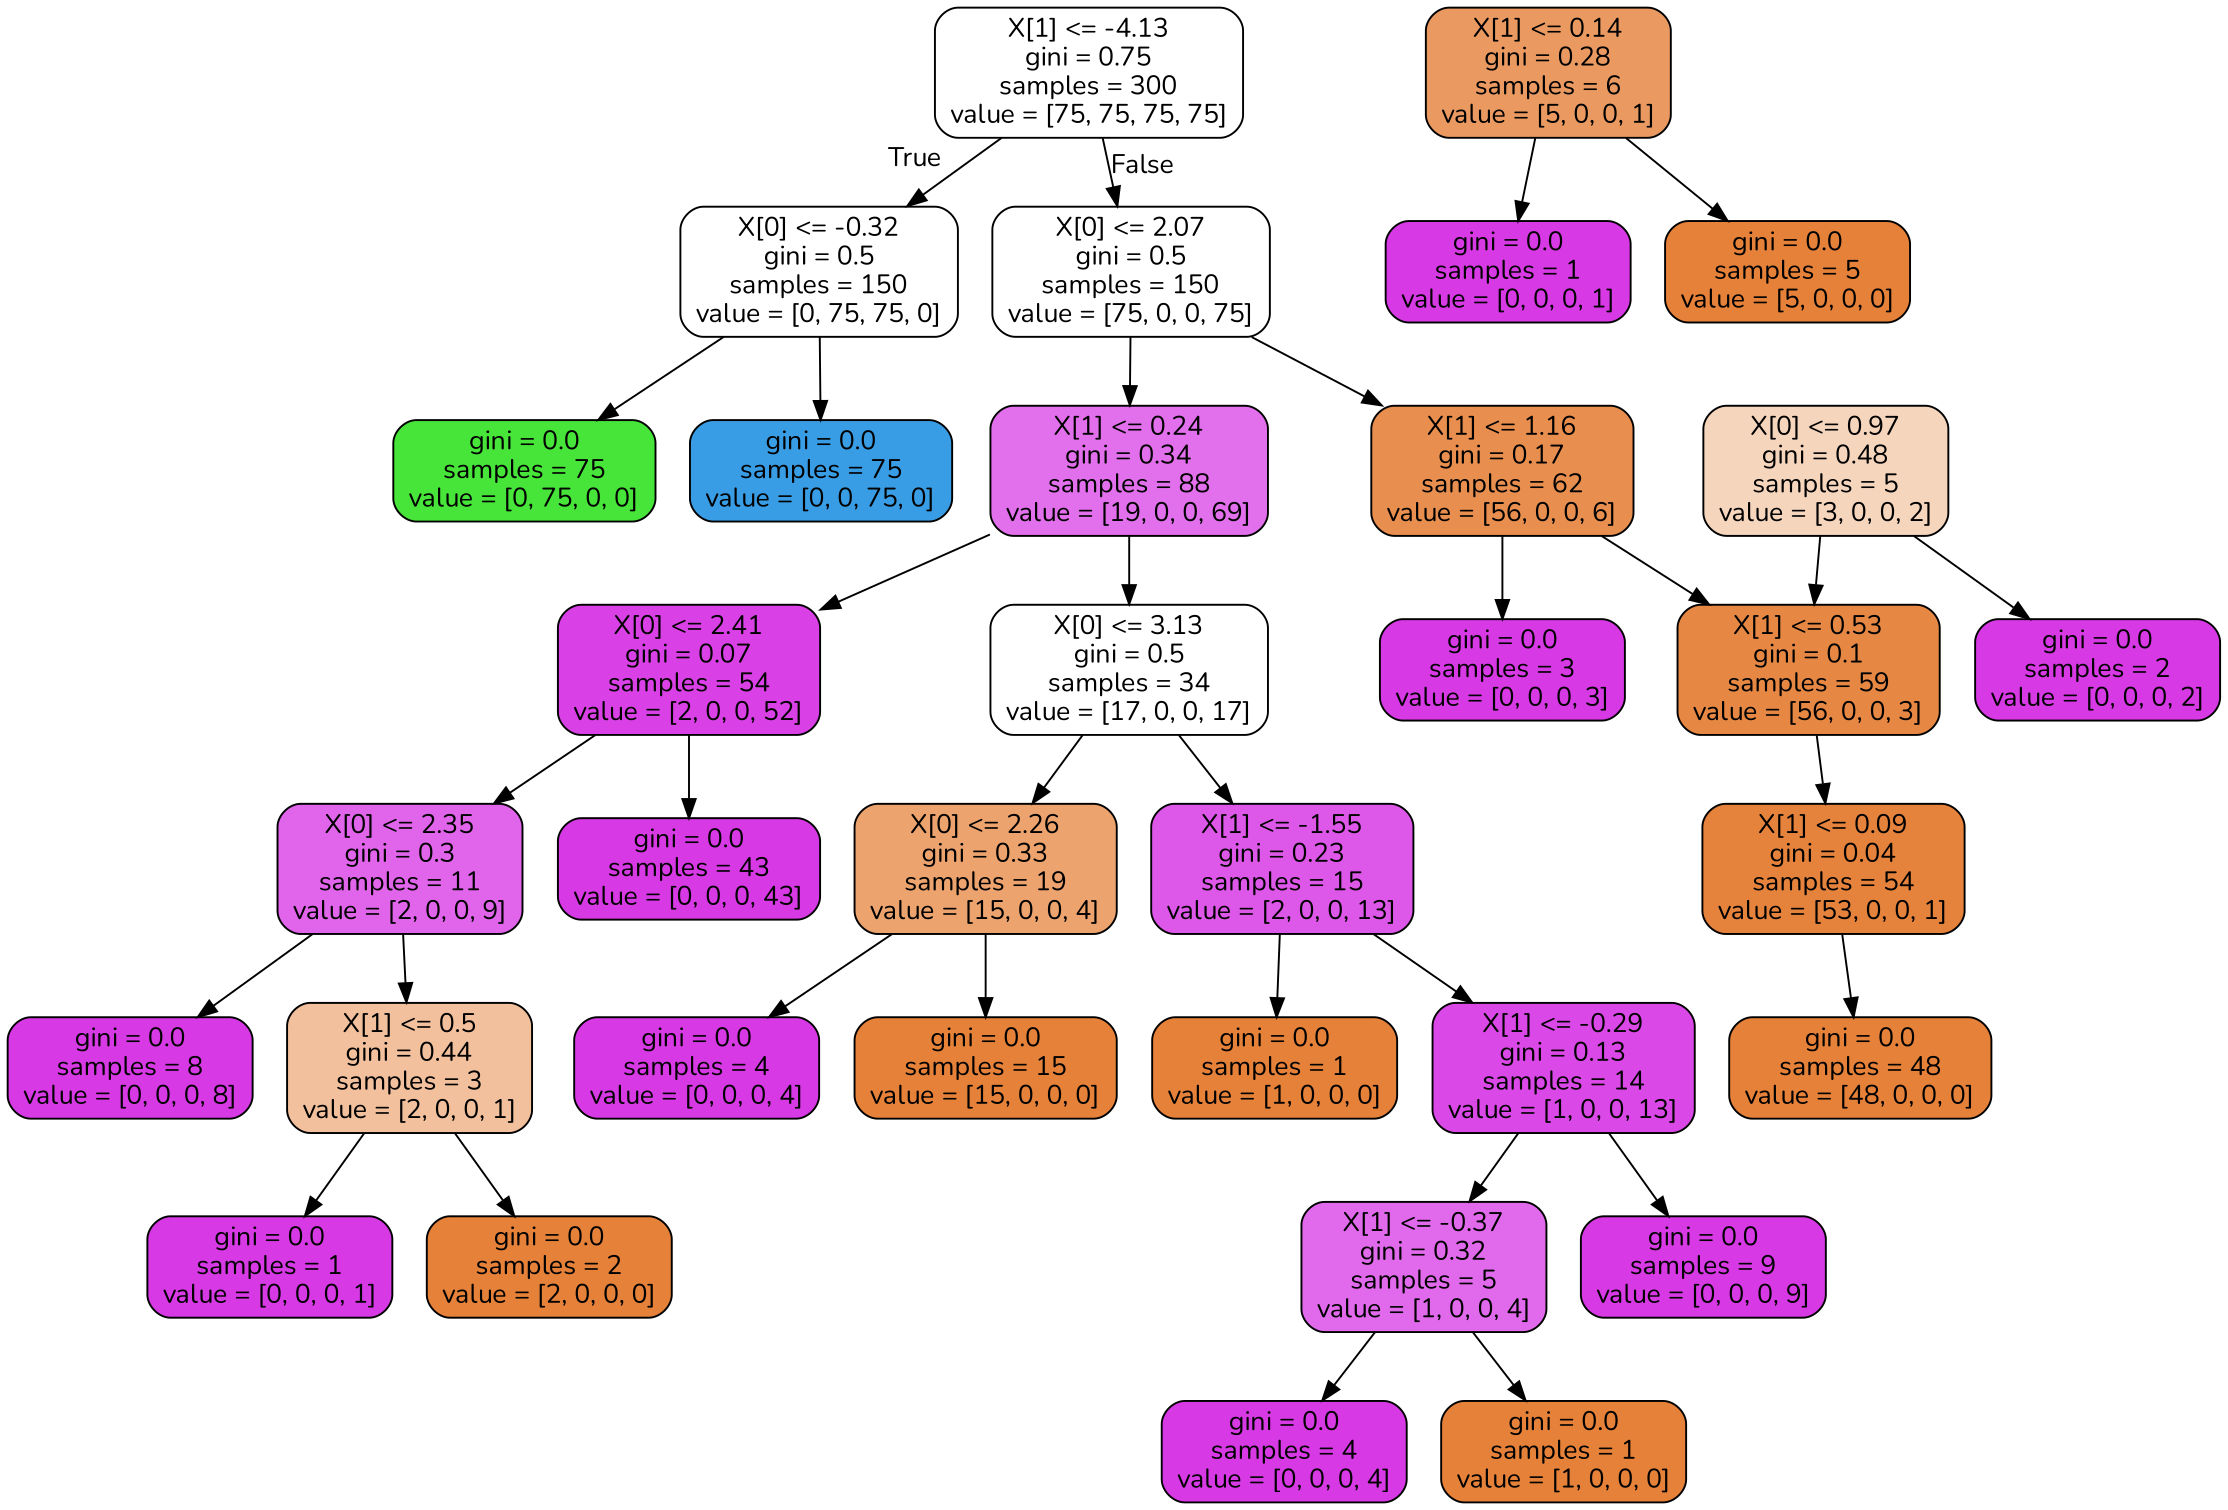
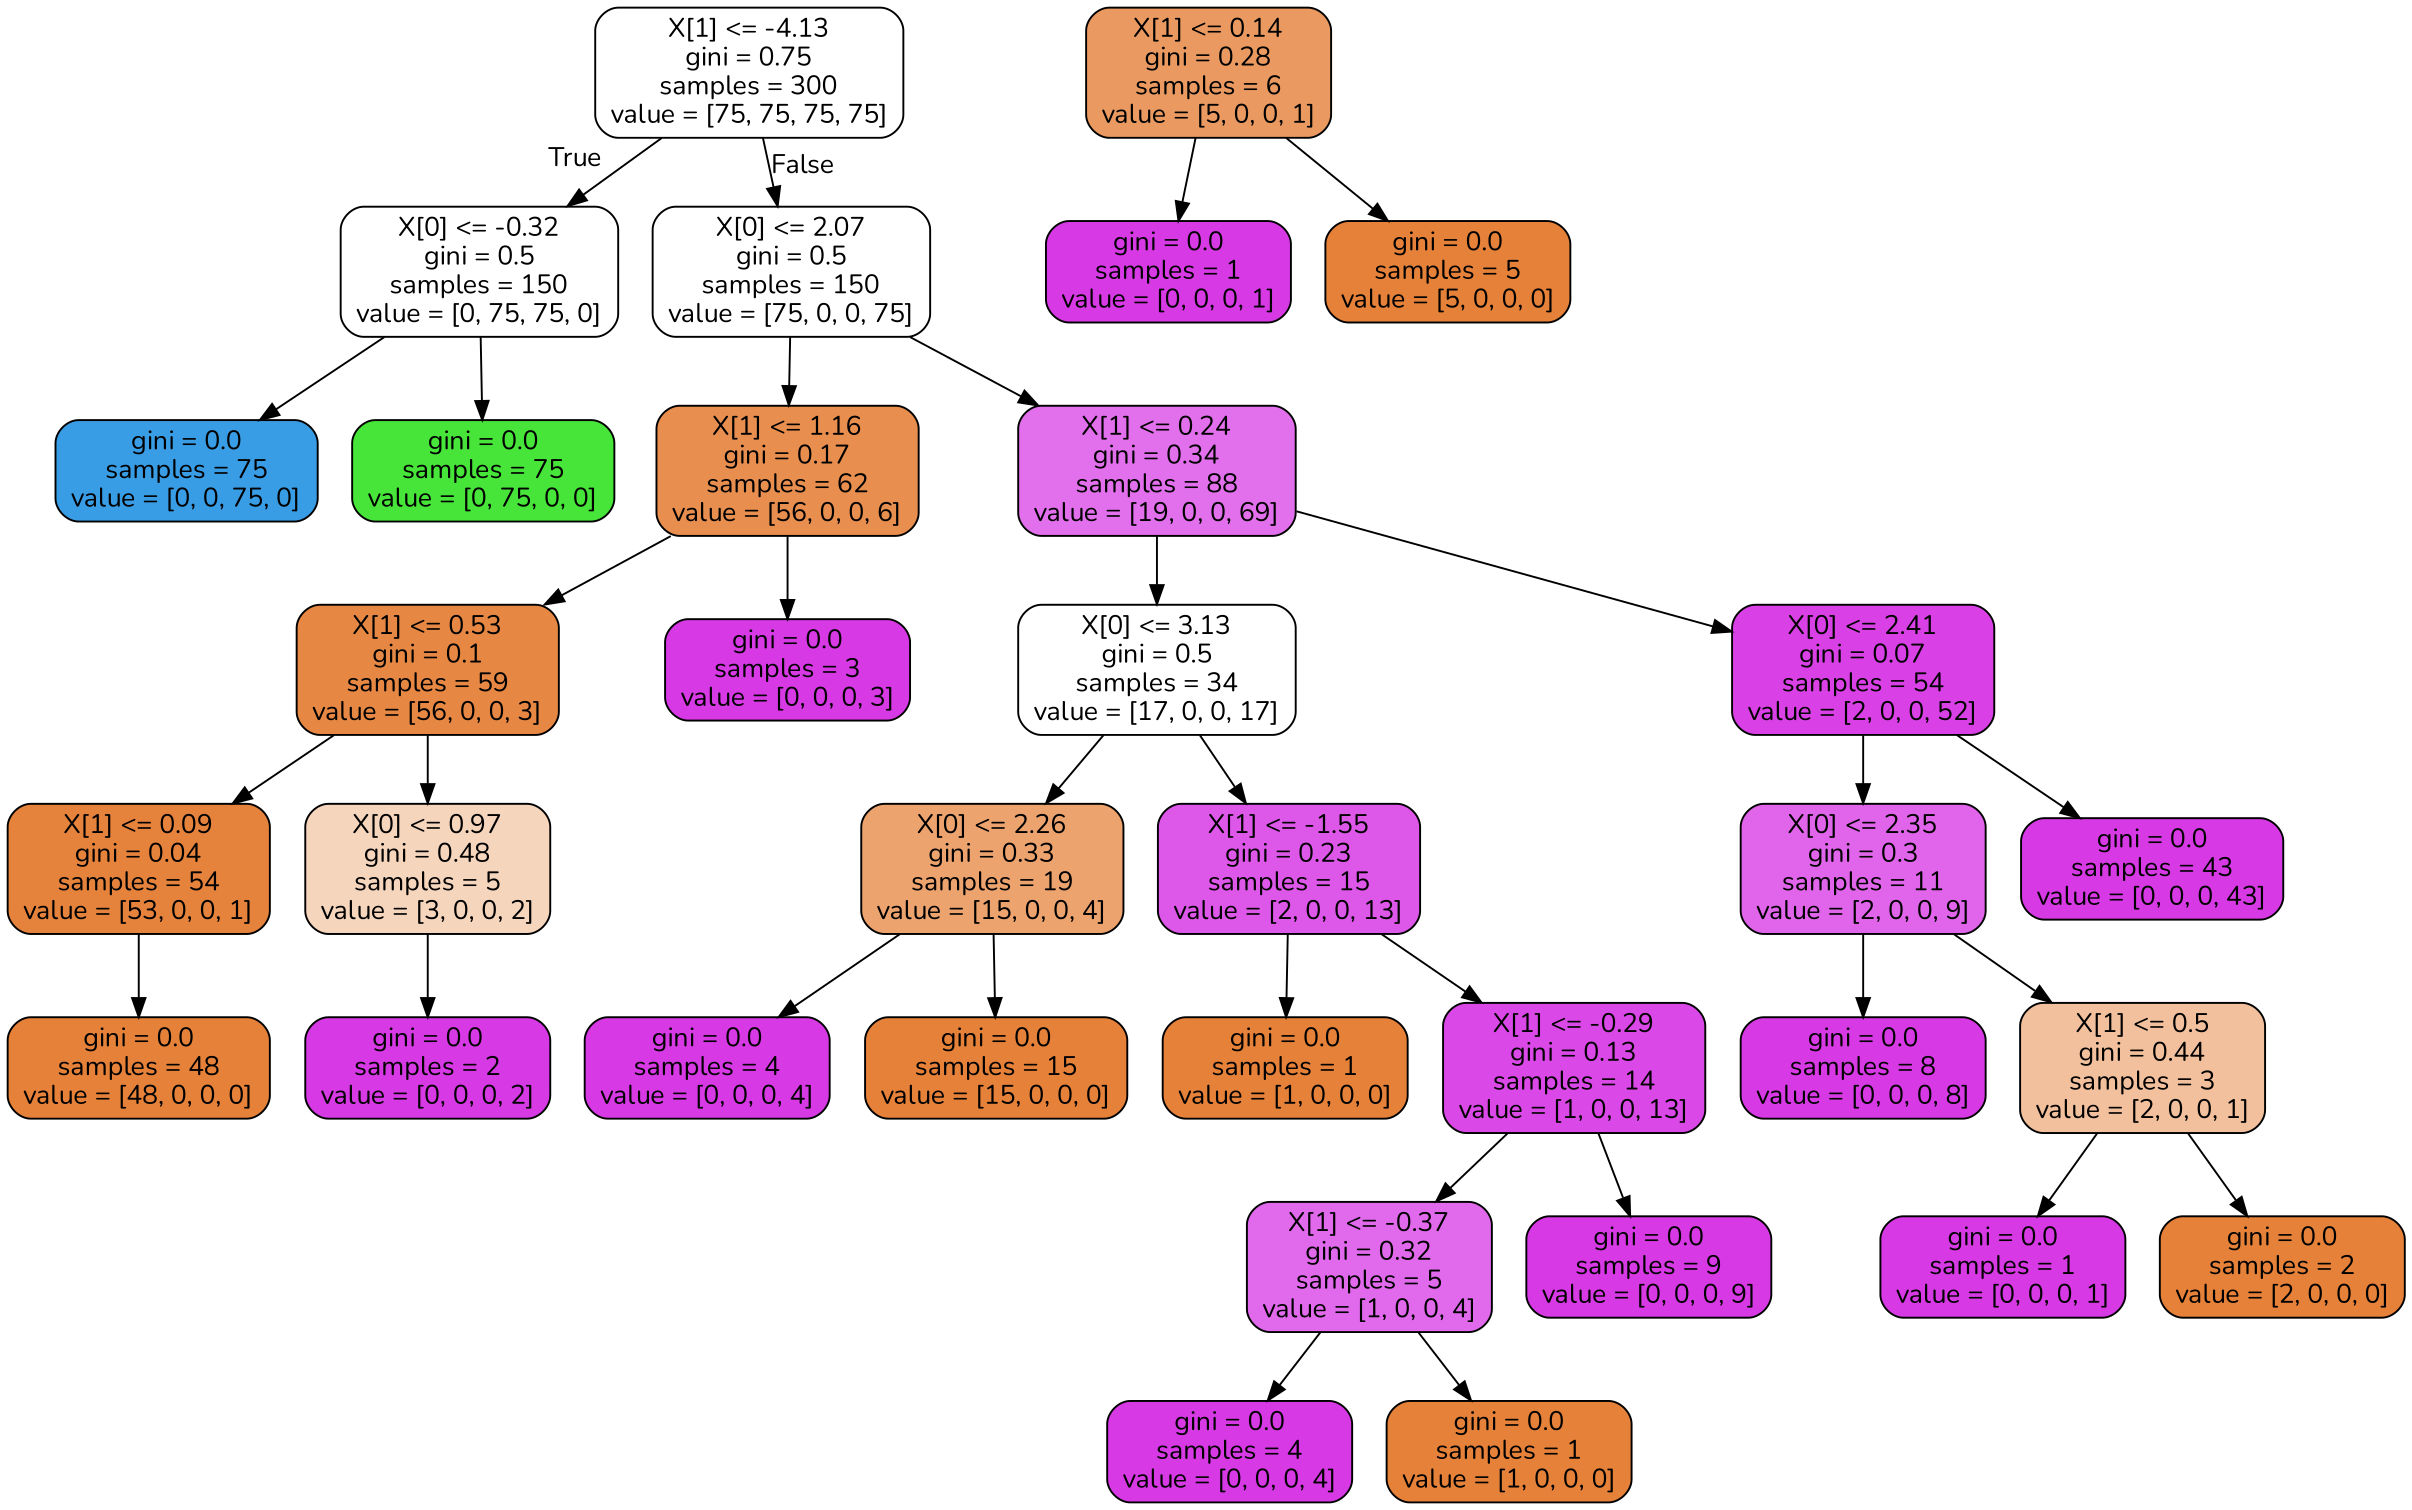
(1818, 560) -> (428, 759)
